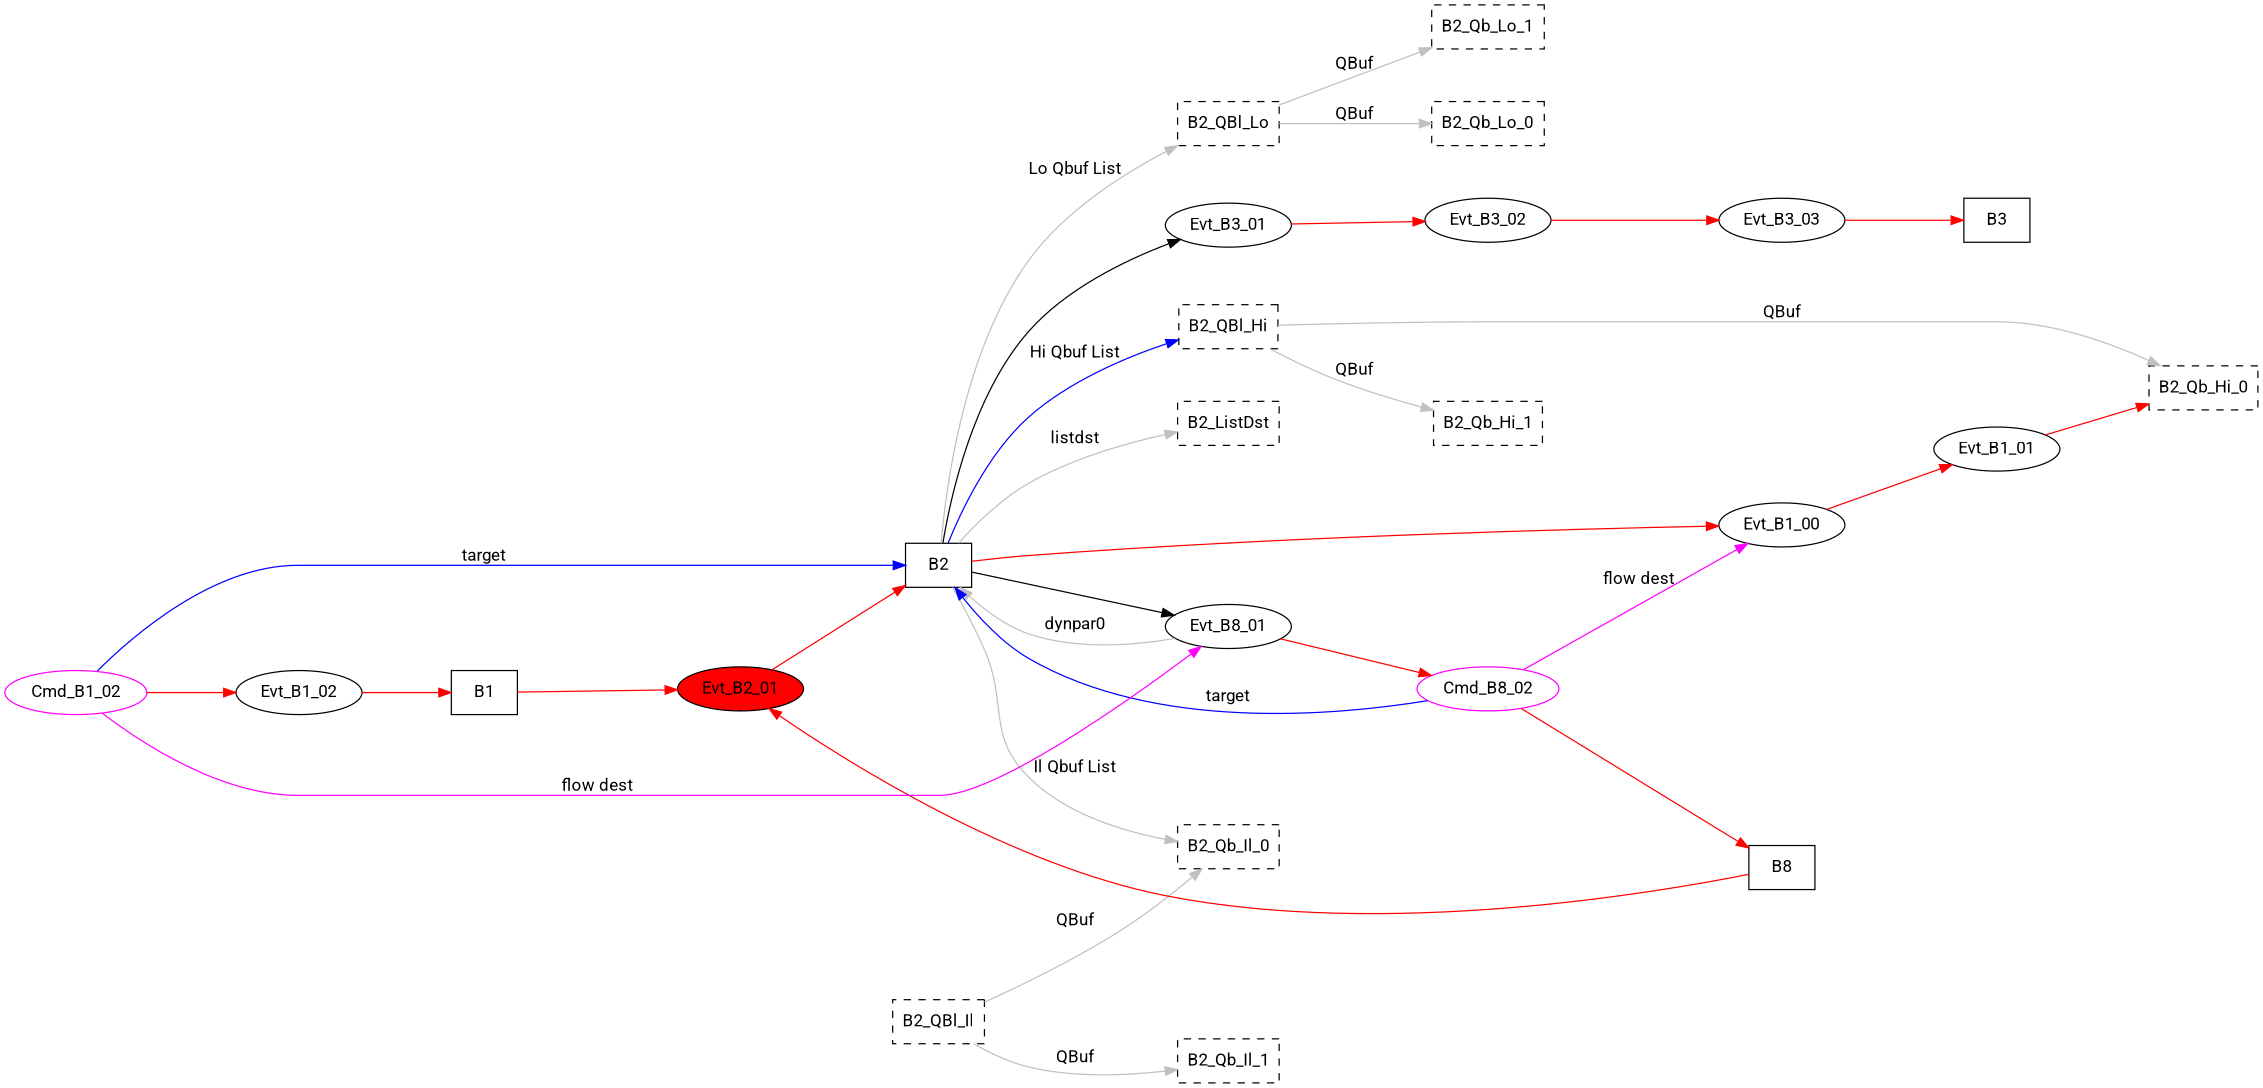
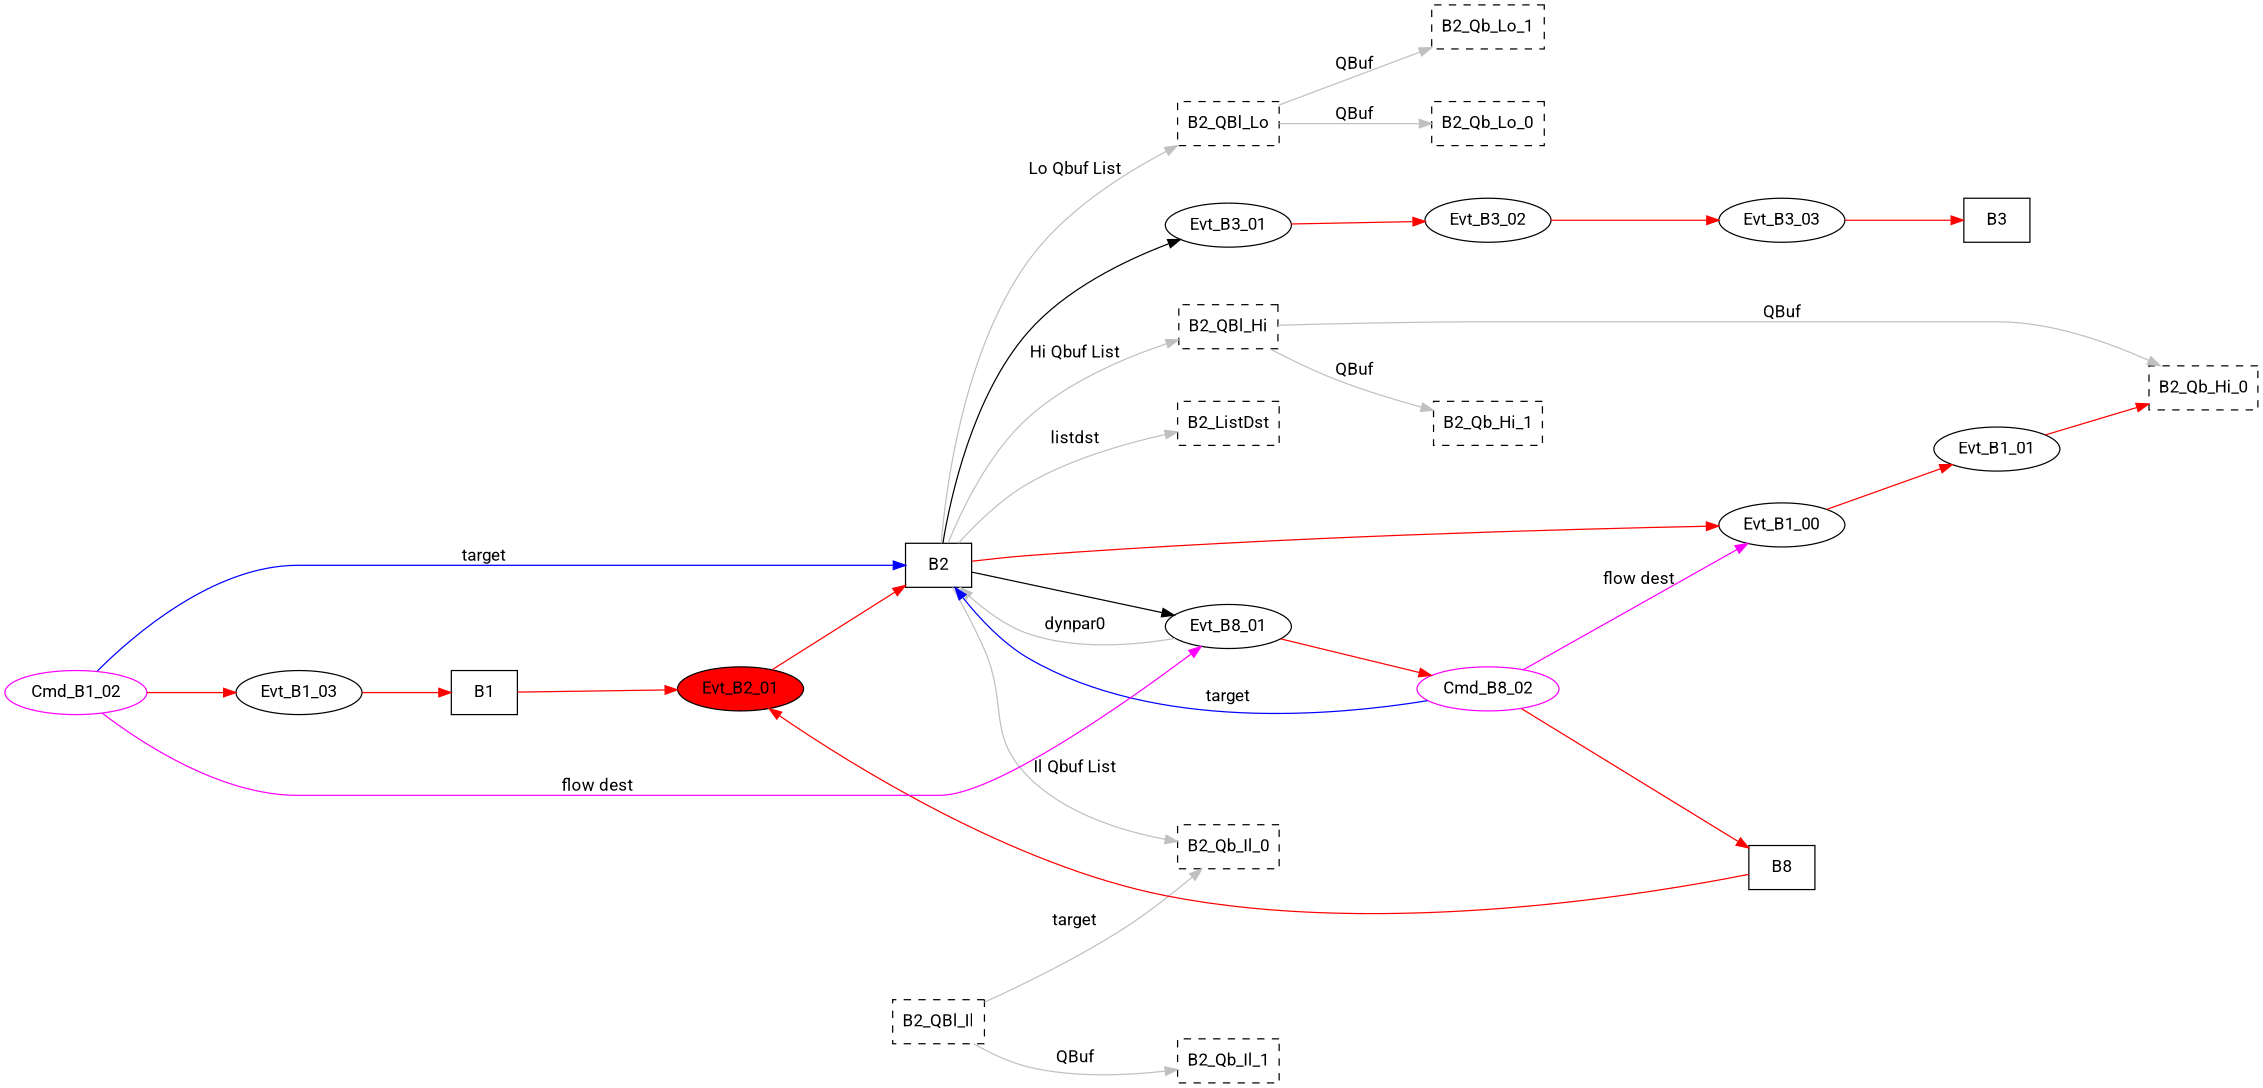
(1031, 415) -> (1031, 415)
(299, 693) -> (299, 693)
(1075, 921) -> (1075, 921)
